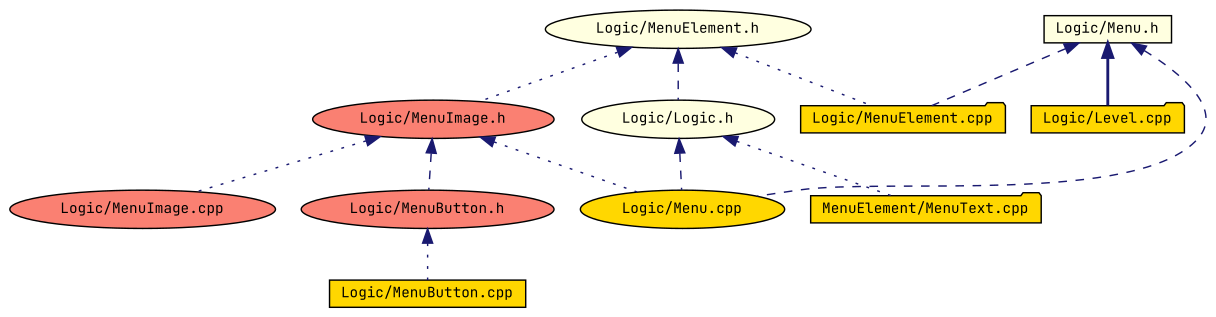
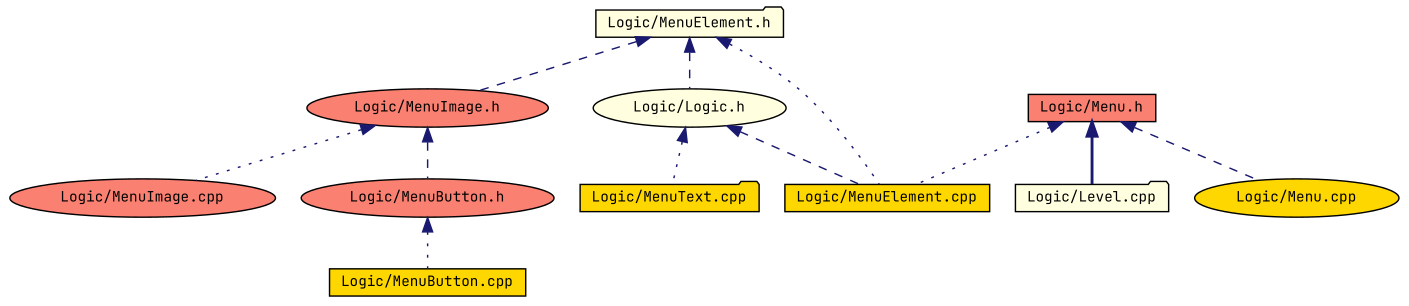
(678, 29) -> (690, 24)
(1108, 29) -> (1092, 108)
(549, 77) -> (558, 66)
(999, 77) -> (983, 156)
(903, 119) -> (887, 198)
(1108, 119) -> (1092, 198)
(566, 167) -> none
(681, 172) -> (800, 158)
(926, 209) -> (670, 198)
